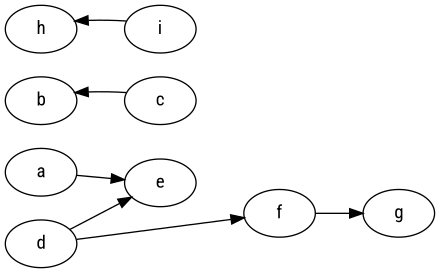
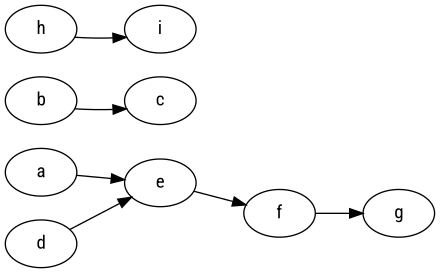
(107, 20) -> (94, 38)
(107, 92) -> (94, 110)
(154, 229) -> (214, 196)
